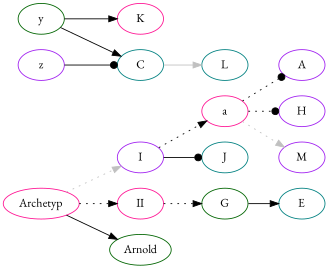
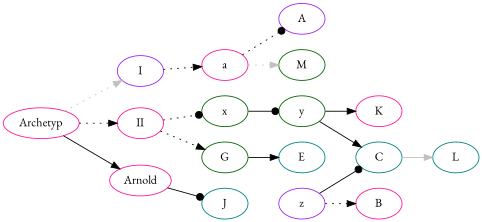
none -> (225, 111)
(302, 111) -> none
(179, 157) -> (182, 192)
(302, 157) -> (302, 65)
none -> (379, 204)
(140, 250) -> (140, 181)
